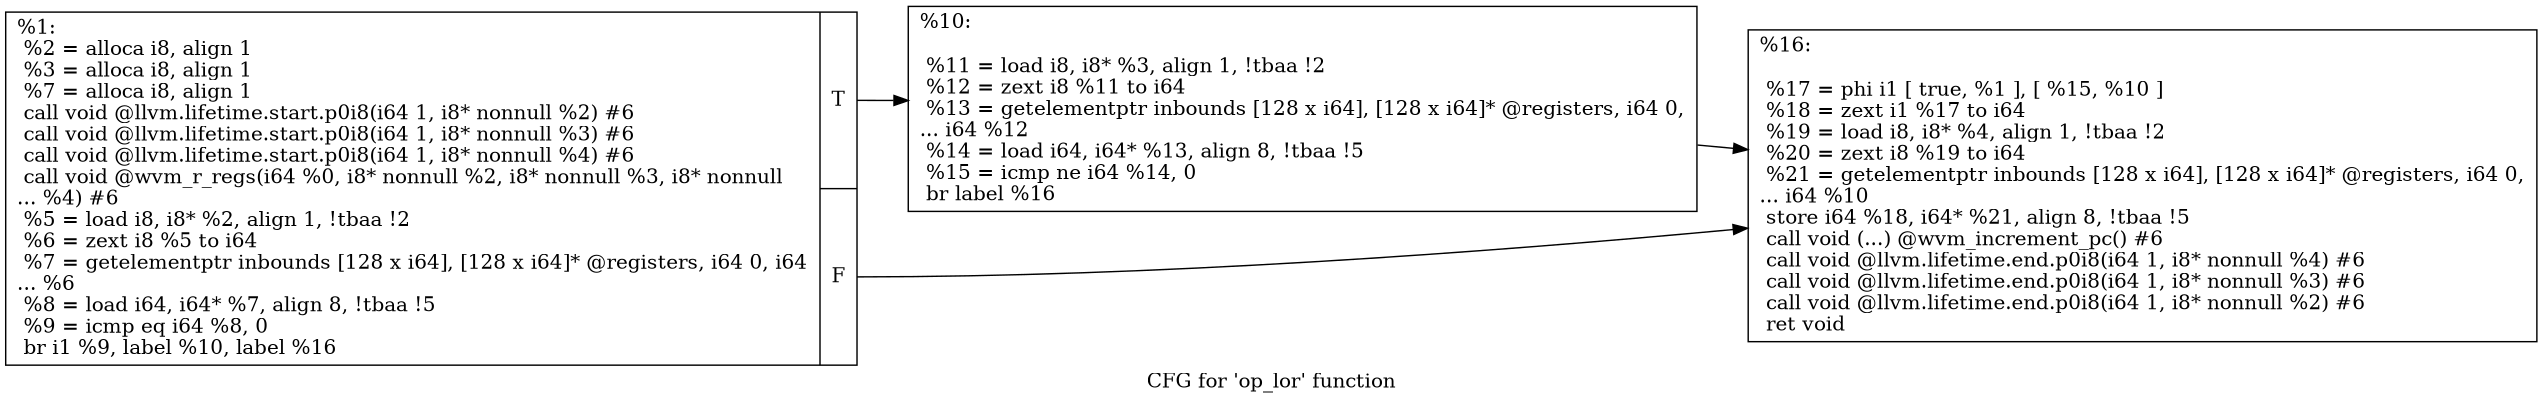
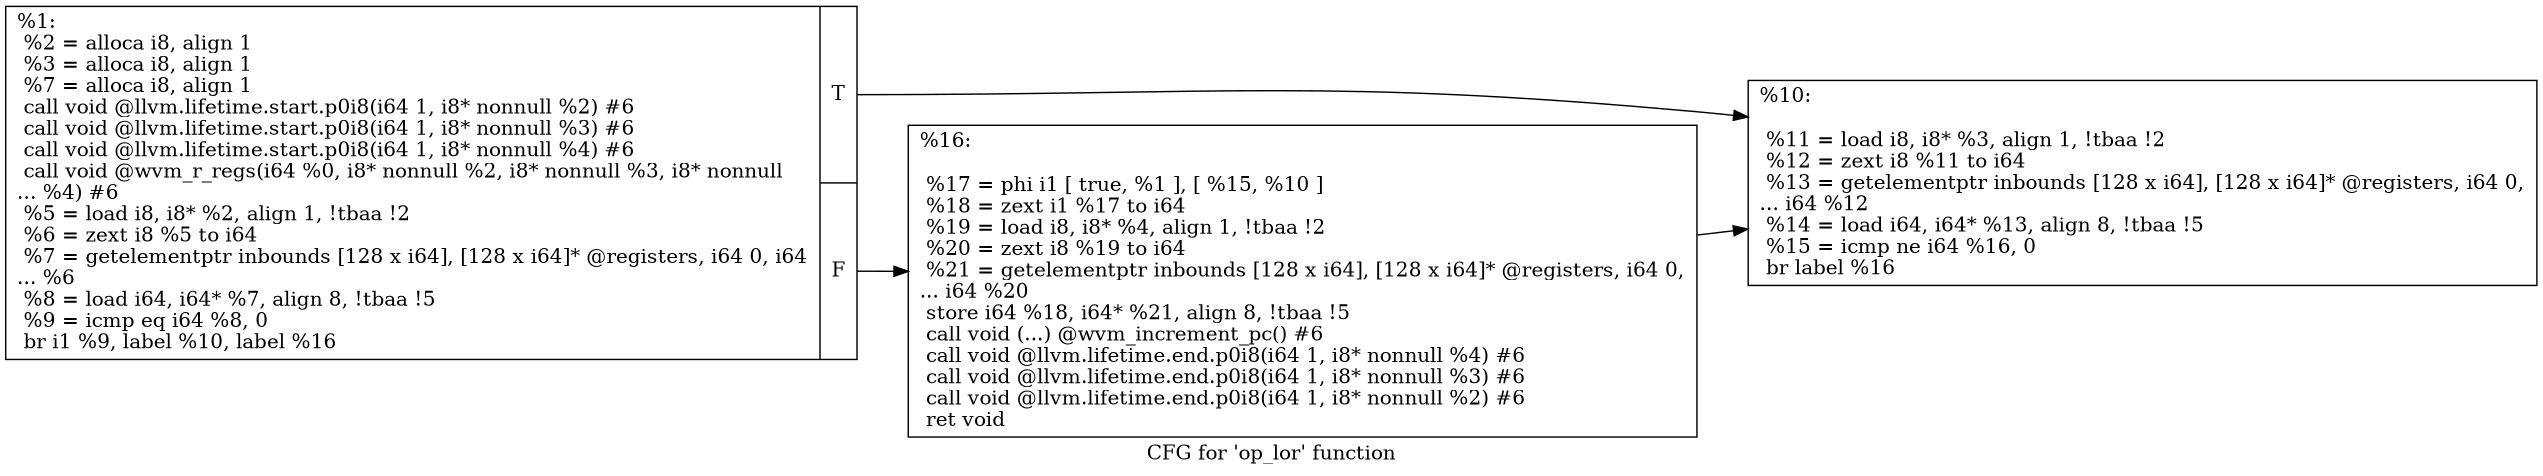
(1715, 147) -> (1716, 233)
(1058, 173) -> (1898, 247)
(1814, 196) -> (974, 292)
